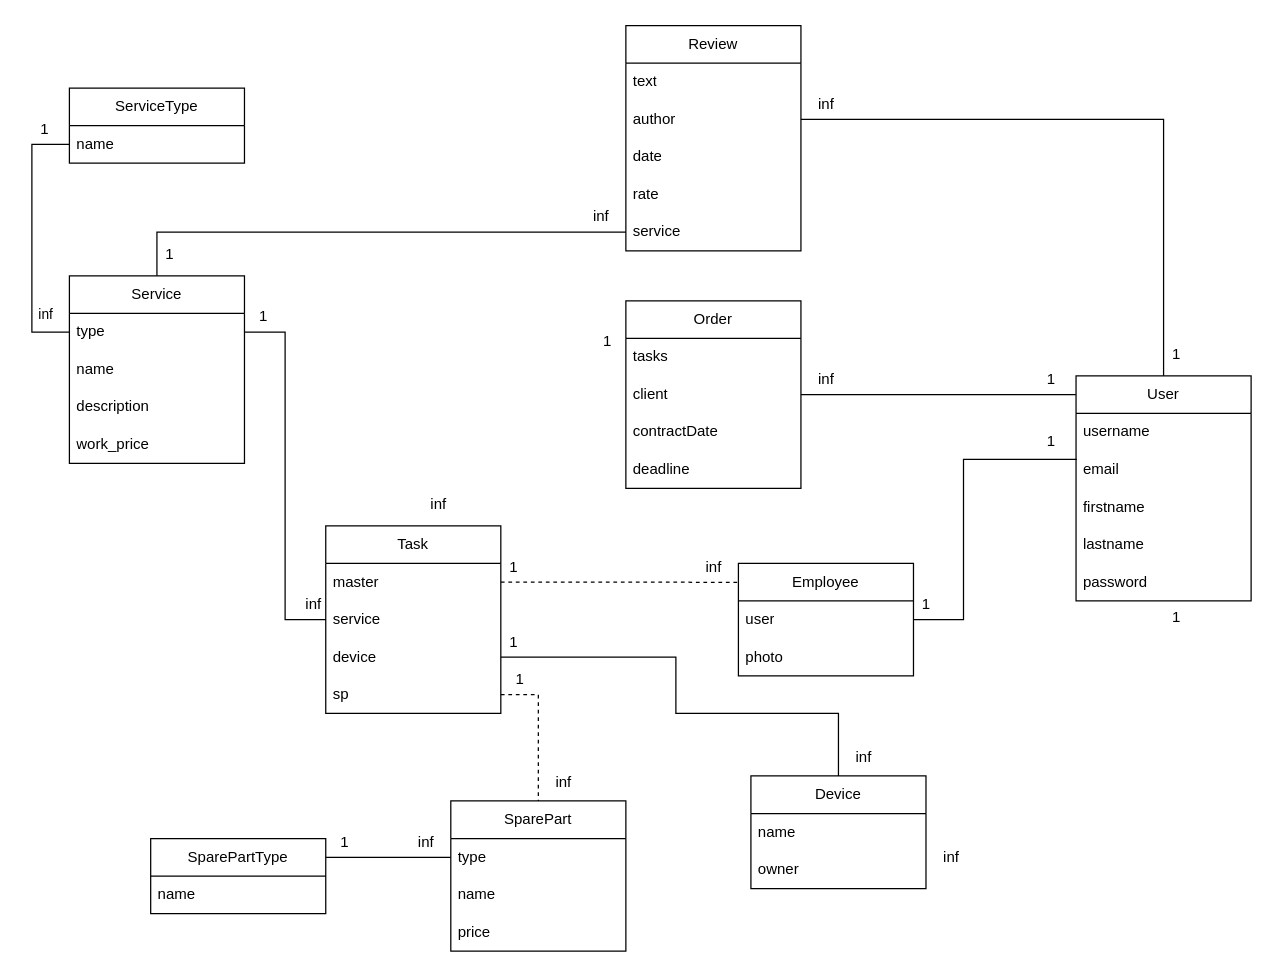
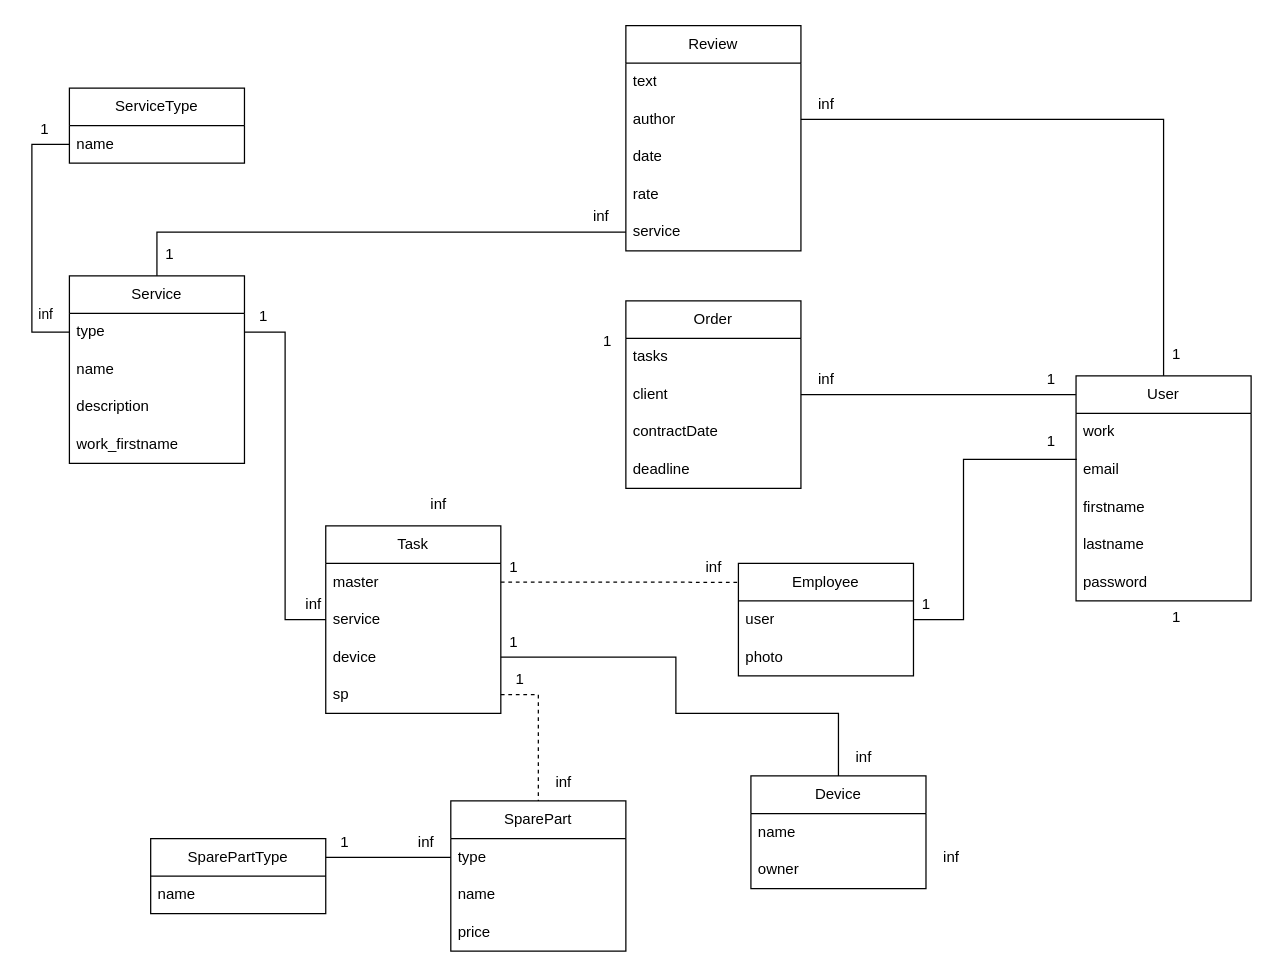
(1117, 432) -> (1100, 432)
(117, 444) -> (134, 444)
